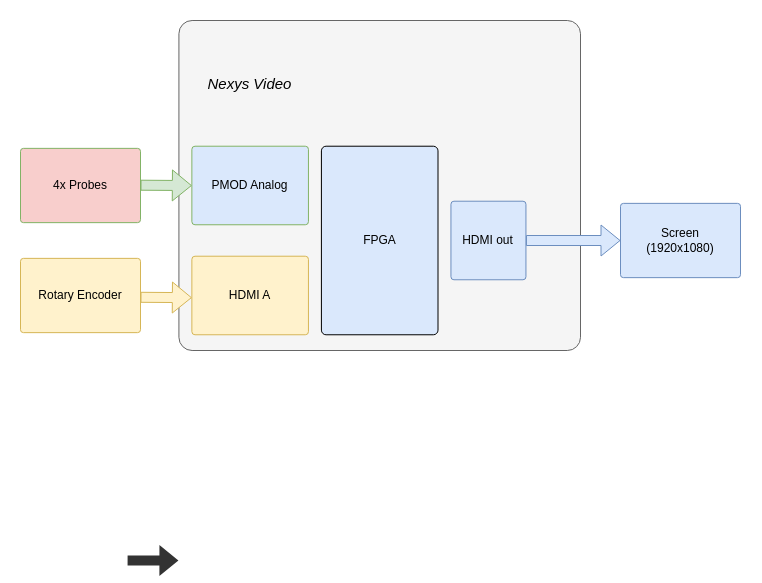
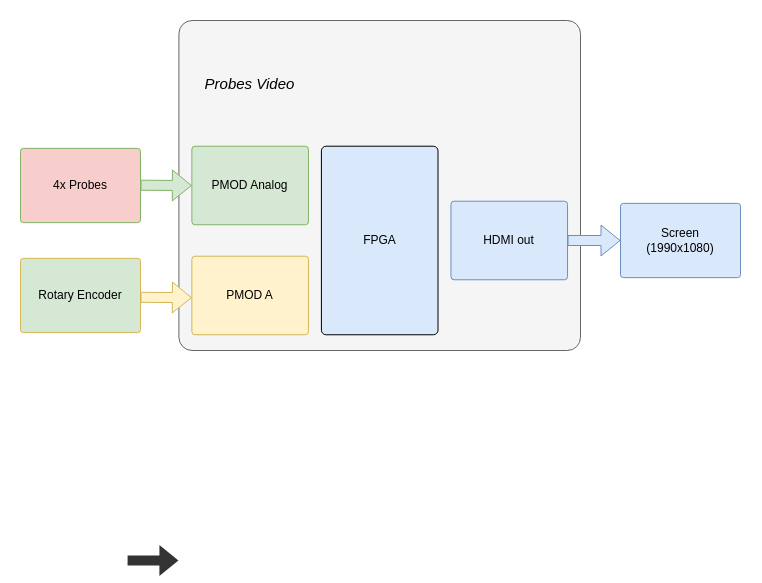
(250, 84) -> (250, 84)
(250, 185) -> (250, 185)
(488, 240) -> (509, 240)
(681, 241) -> (681, 241)
(81, 296) -> (81, 296)
(250, 296) -> (250, 296)
